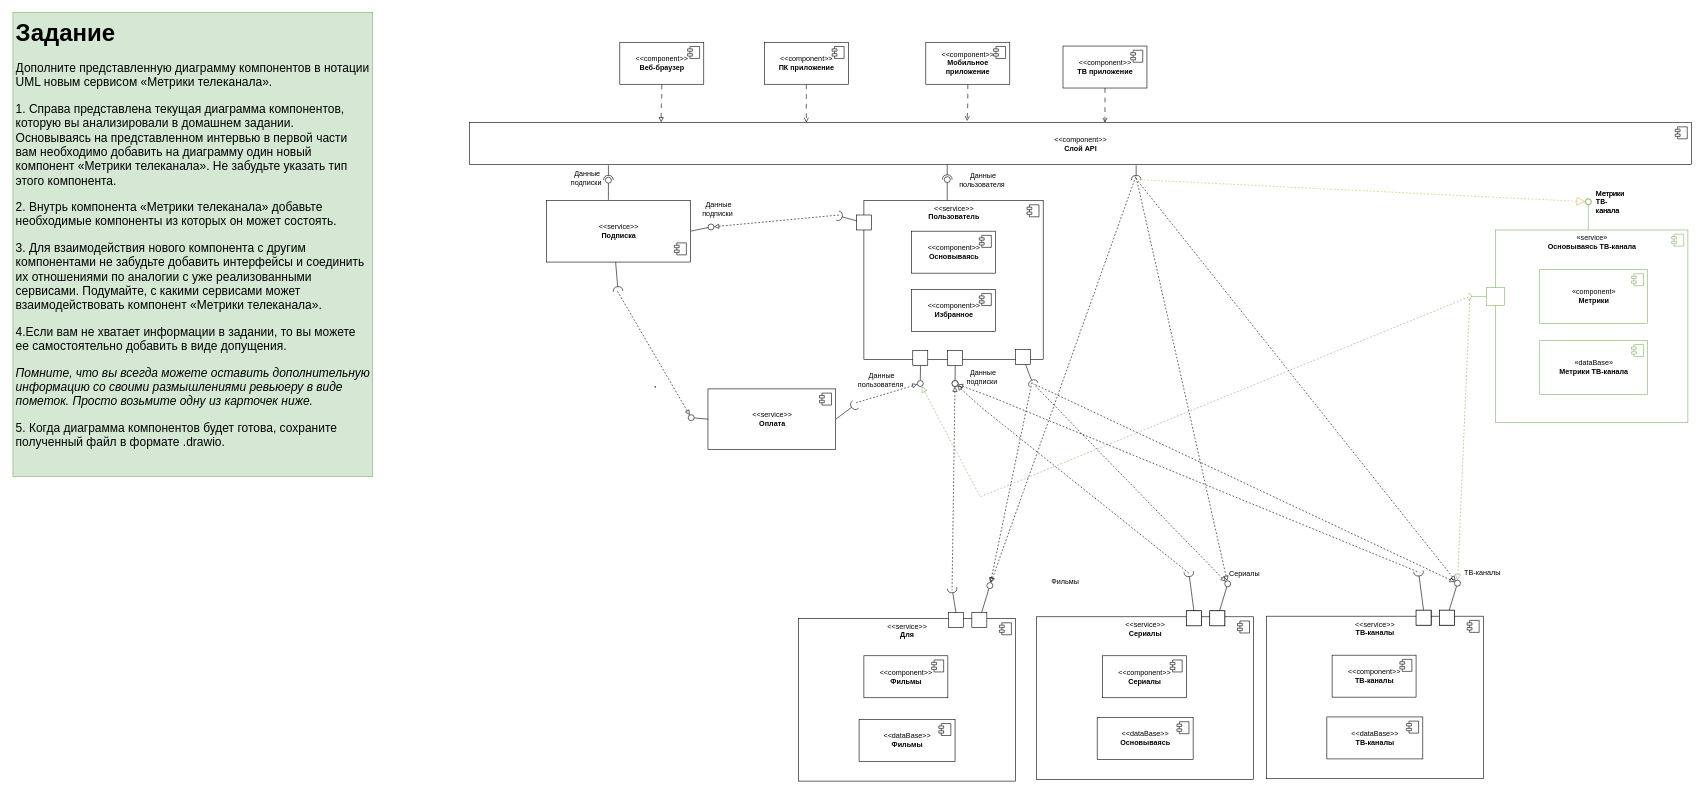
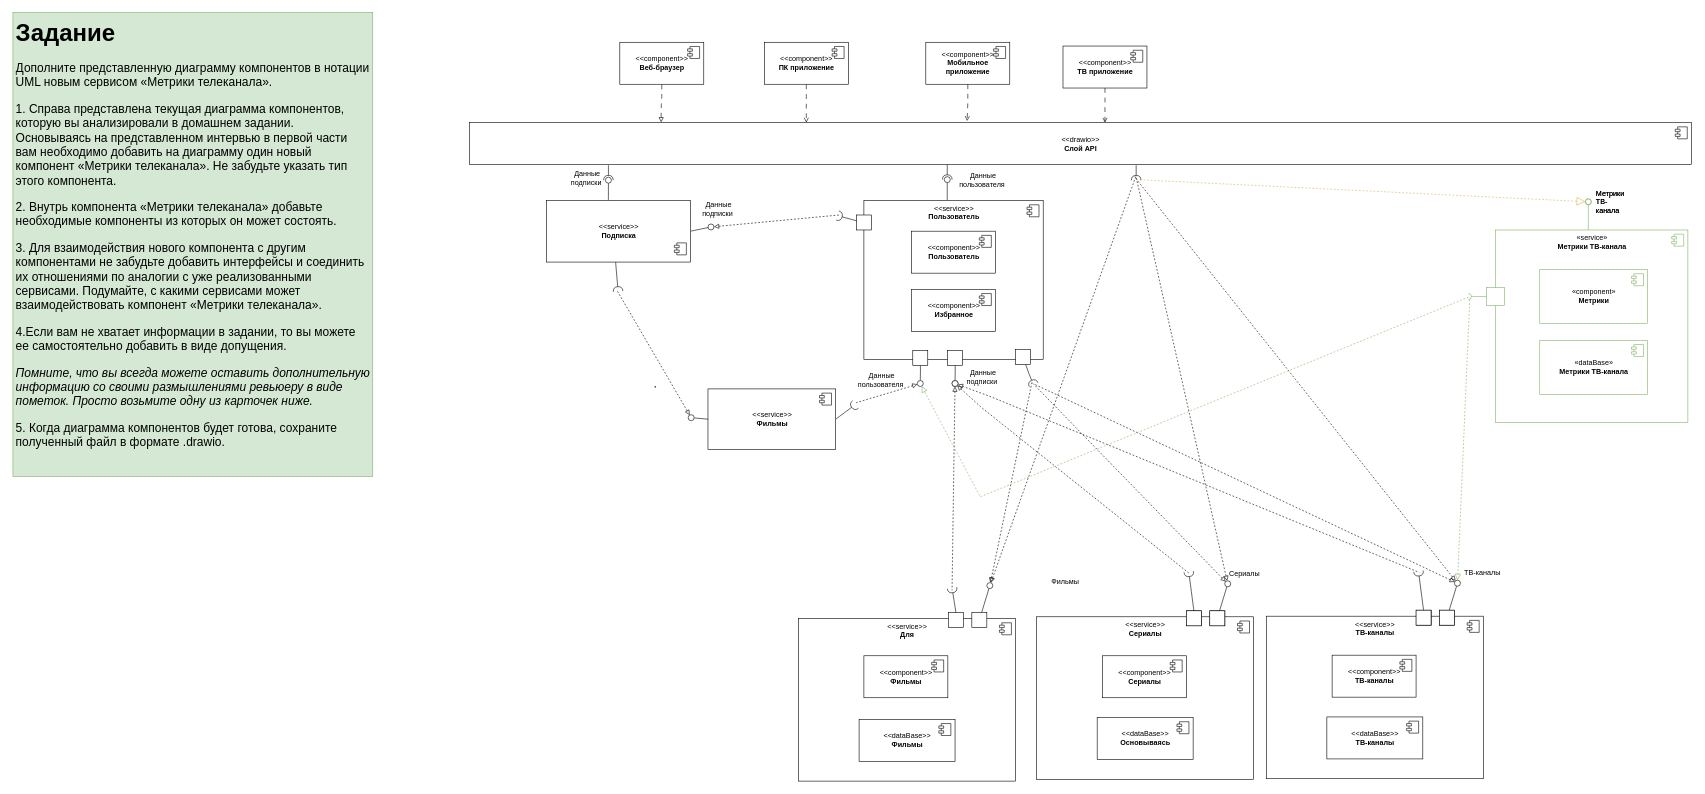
(1081, 144) -> (1081, 144)
(1592, 243) -> (1592, 243)
(954, 252) -> (954, 252)
(772, 420) -> (772, 420)
